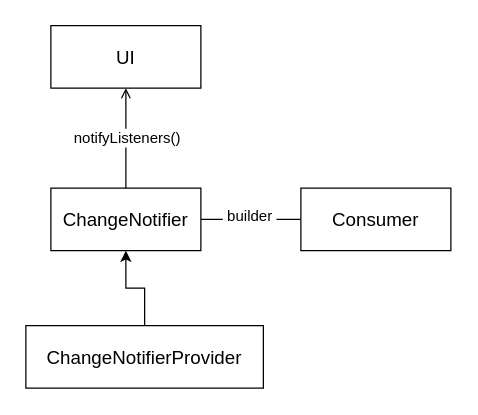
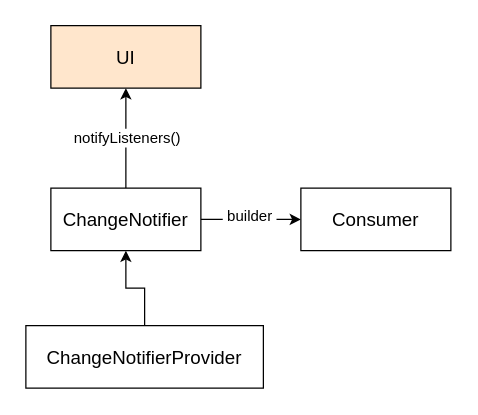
(126, 57) -> (126, 57)
(126, 96) -> (126, 98)
(294, 219) -> (291, 219)
